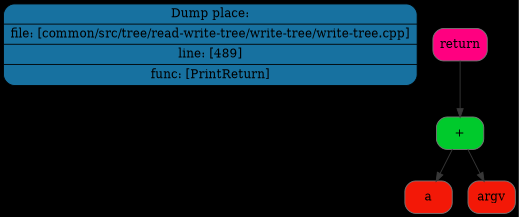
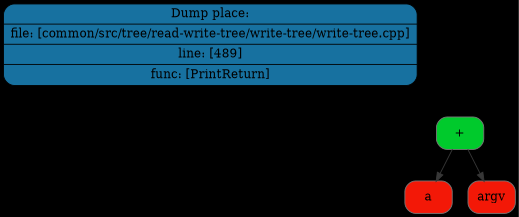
(460, 45) -> none
